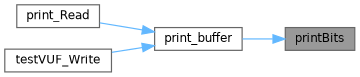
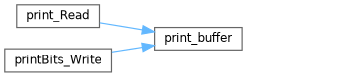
(320, 39) -> none
(58, 61) -> (58, 61)
